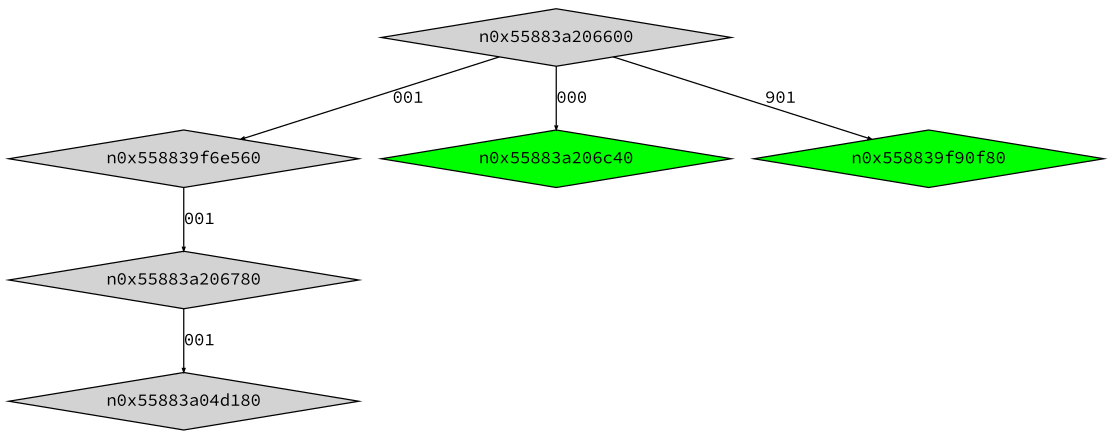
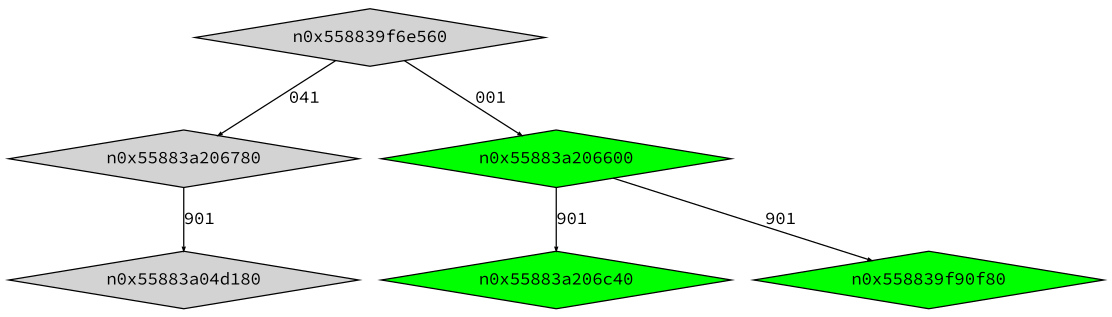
(556, 38) -> (556, 159)
(372, 98) -> (462, 97)
(572, 98) -> (572, 219)
(199, 219) -> (304, 98)
(199, 341) -> (199, 219)
